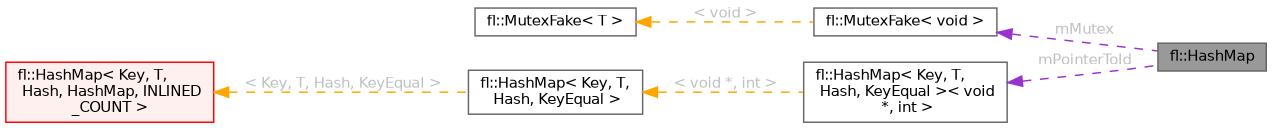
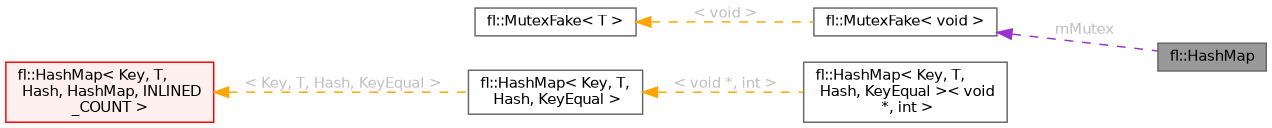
(1090, 74) -> none
